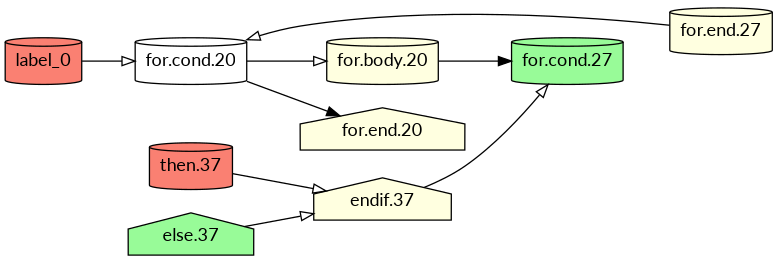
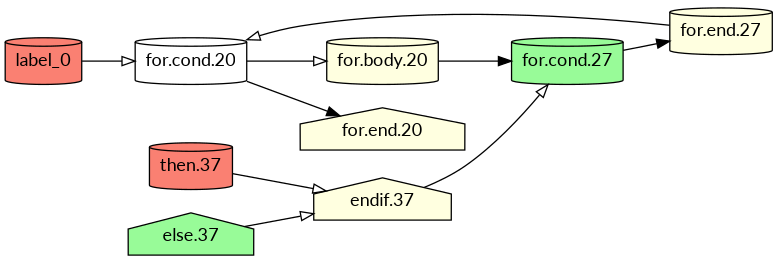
none -> (640, 47)
